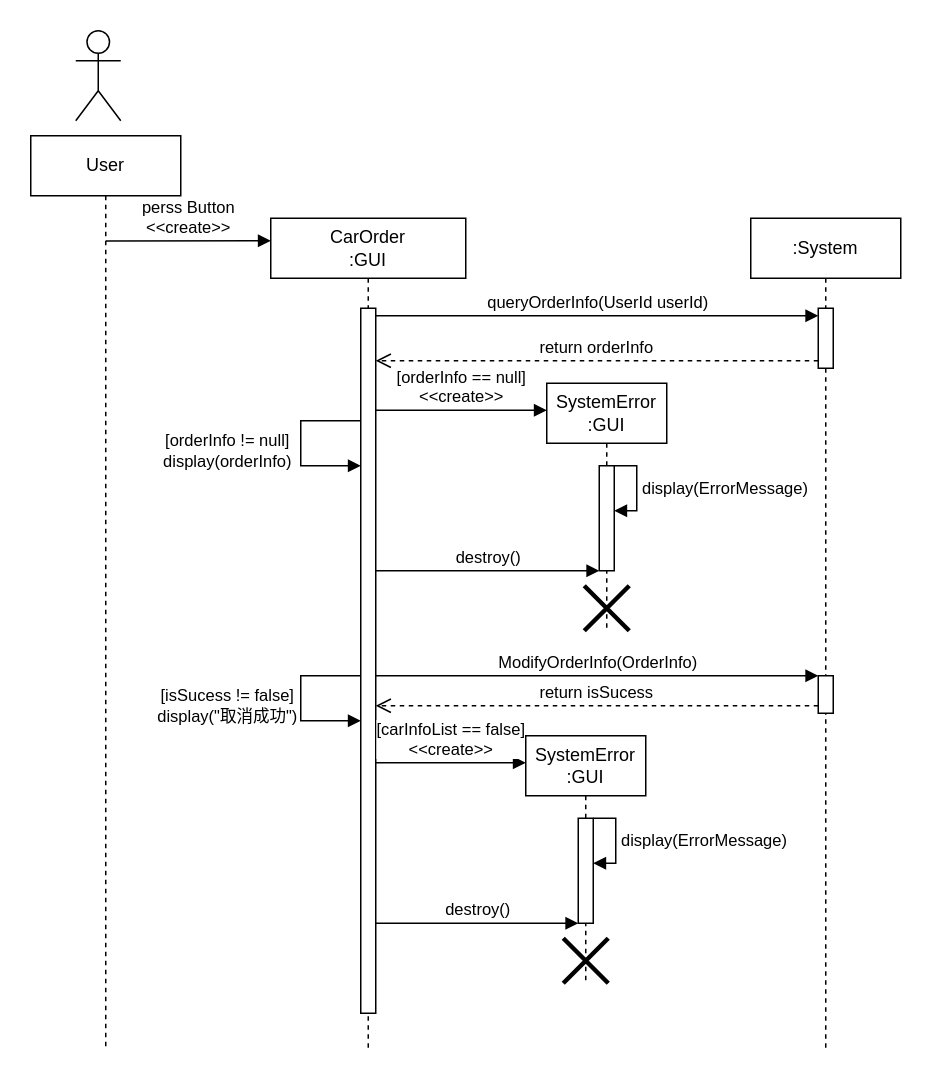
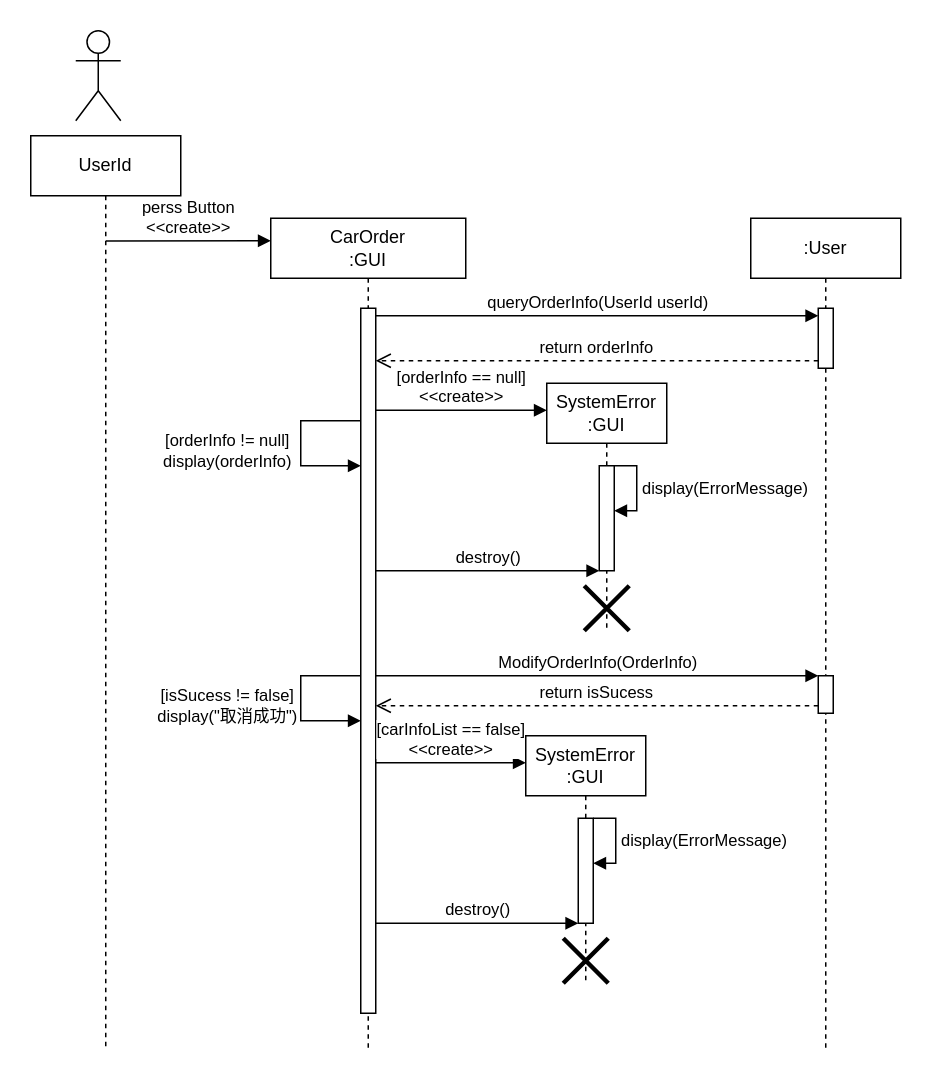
(106, 166) -> (106, 166)
(826, 248) -> (826, 248)
